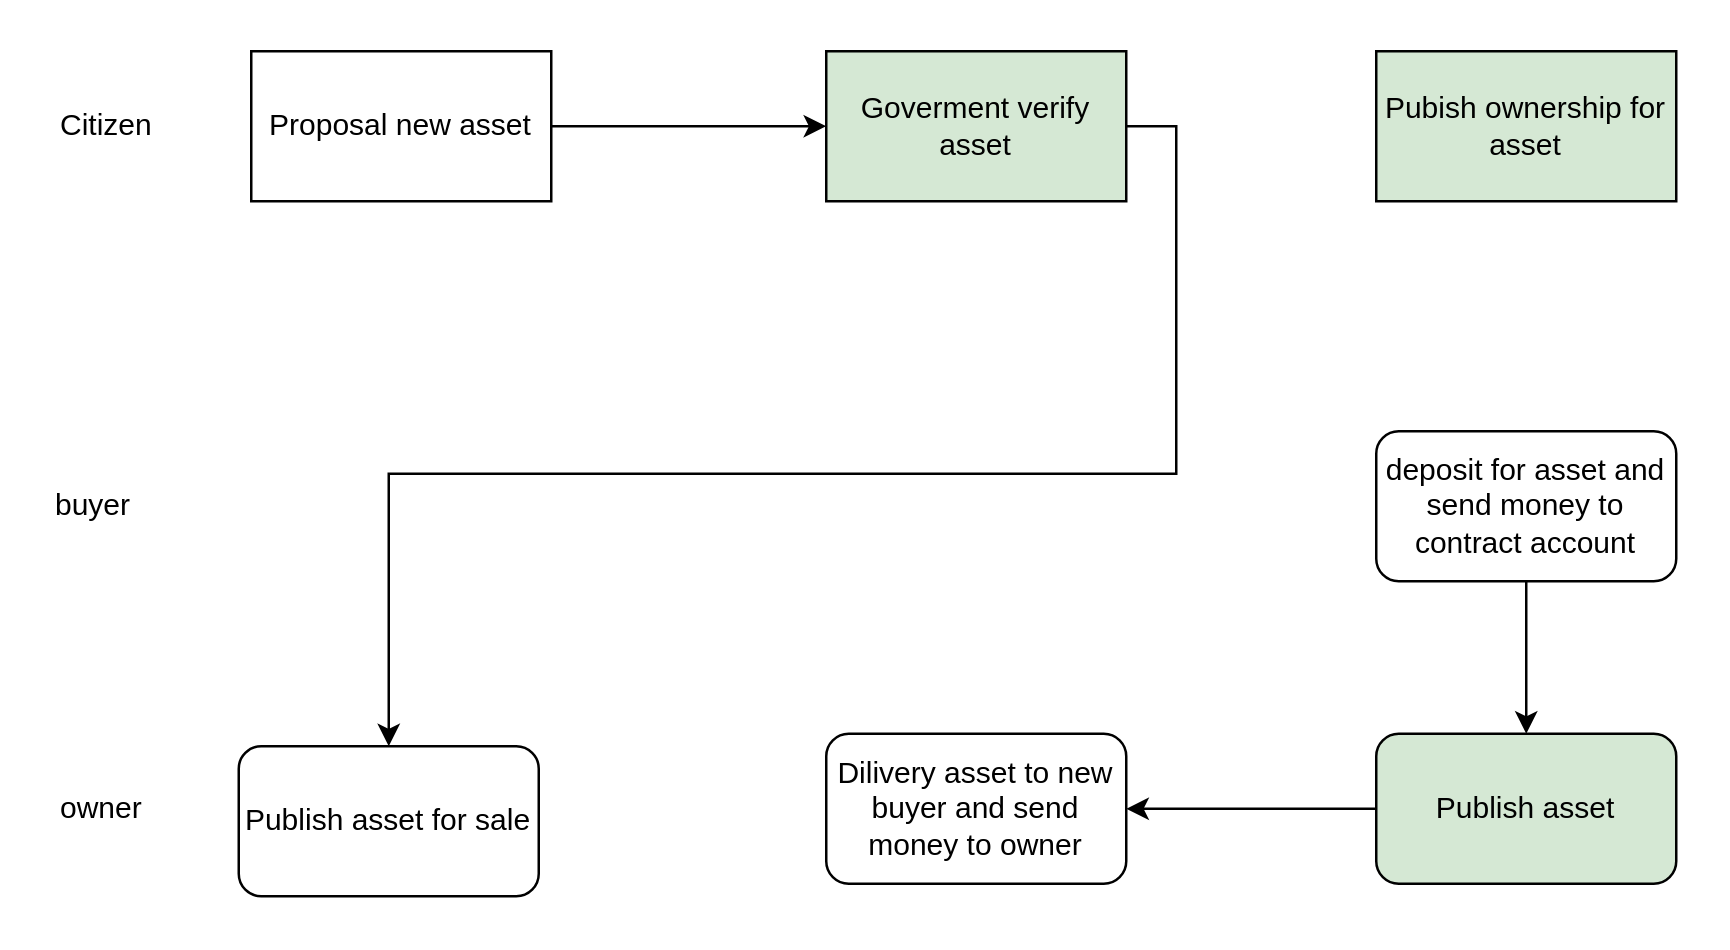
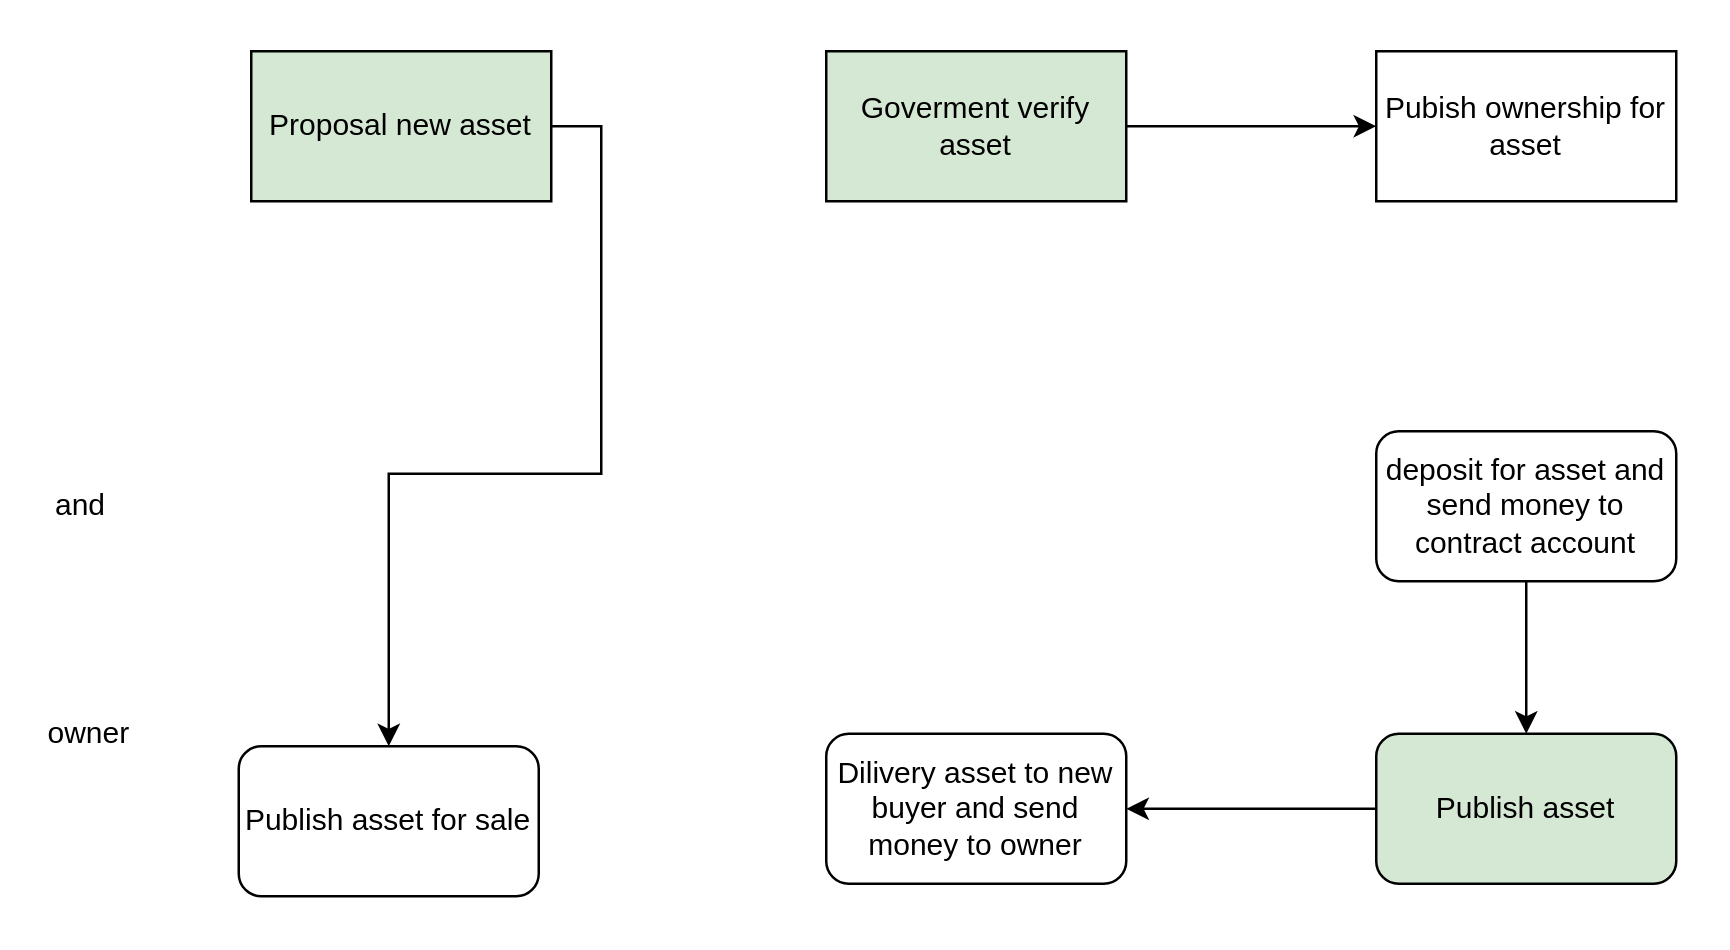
(119, 126) -> none
(401, 126) -> (401, 126)
(704, 126) -> (601, 295)
(1526, 126) -> (1526, 126)
(1064, 474) -> (1266, 126)
(98, 507) -> (81, 507)
(119, 809) -> (106, 734)
